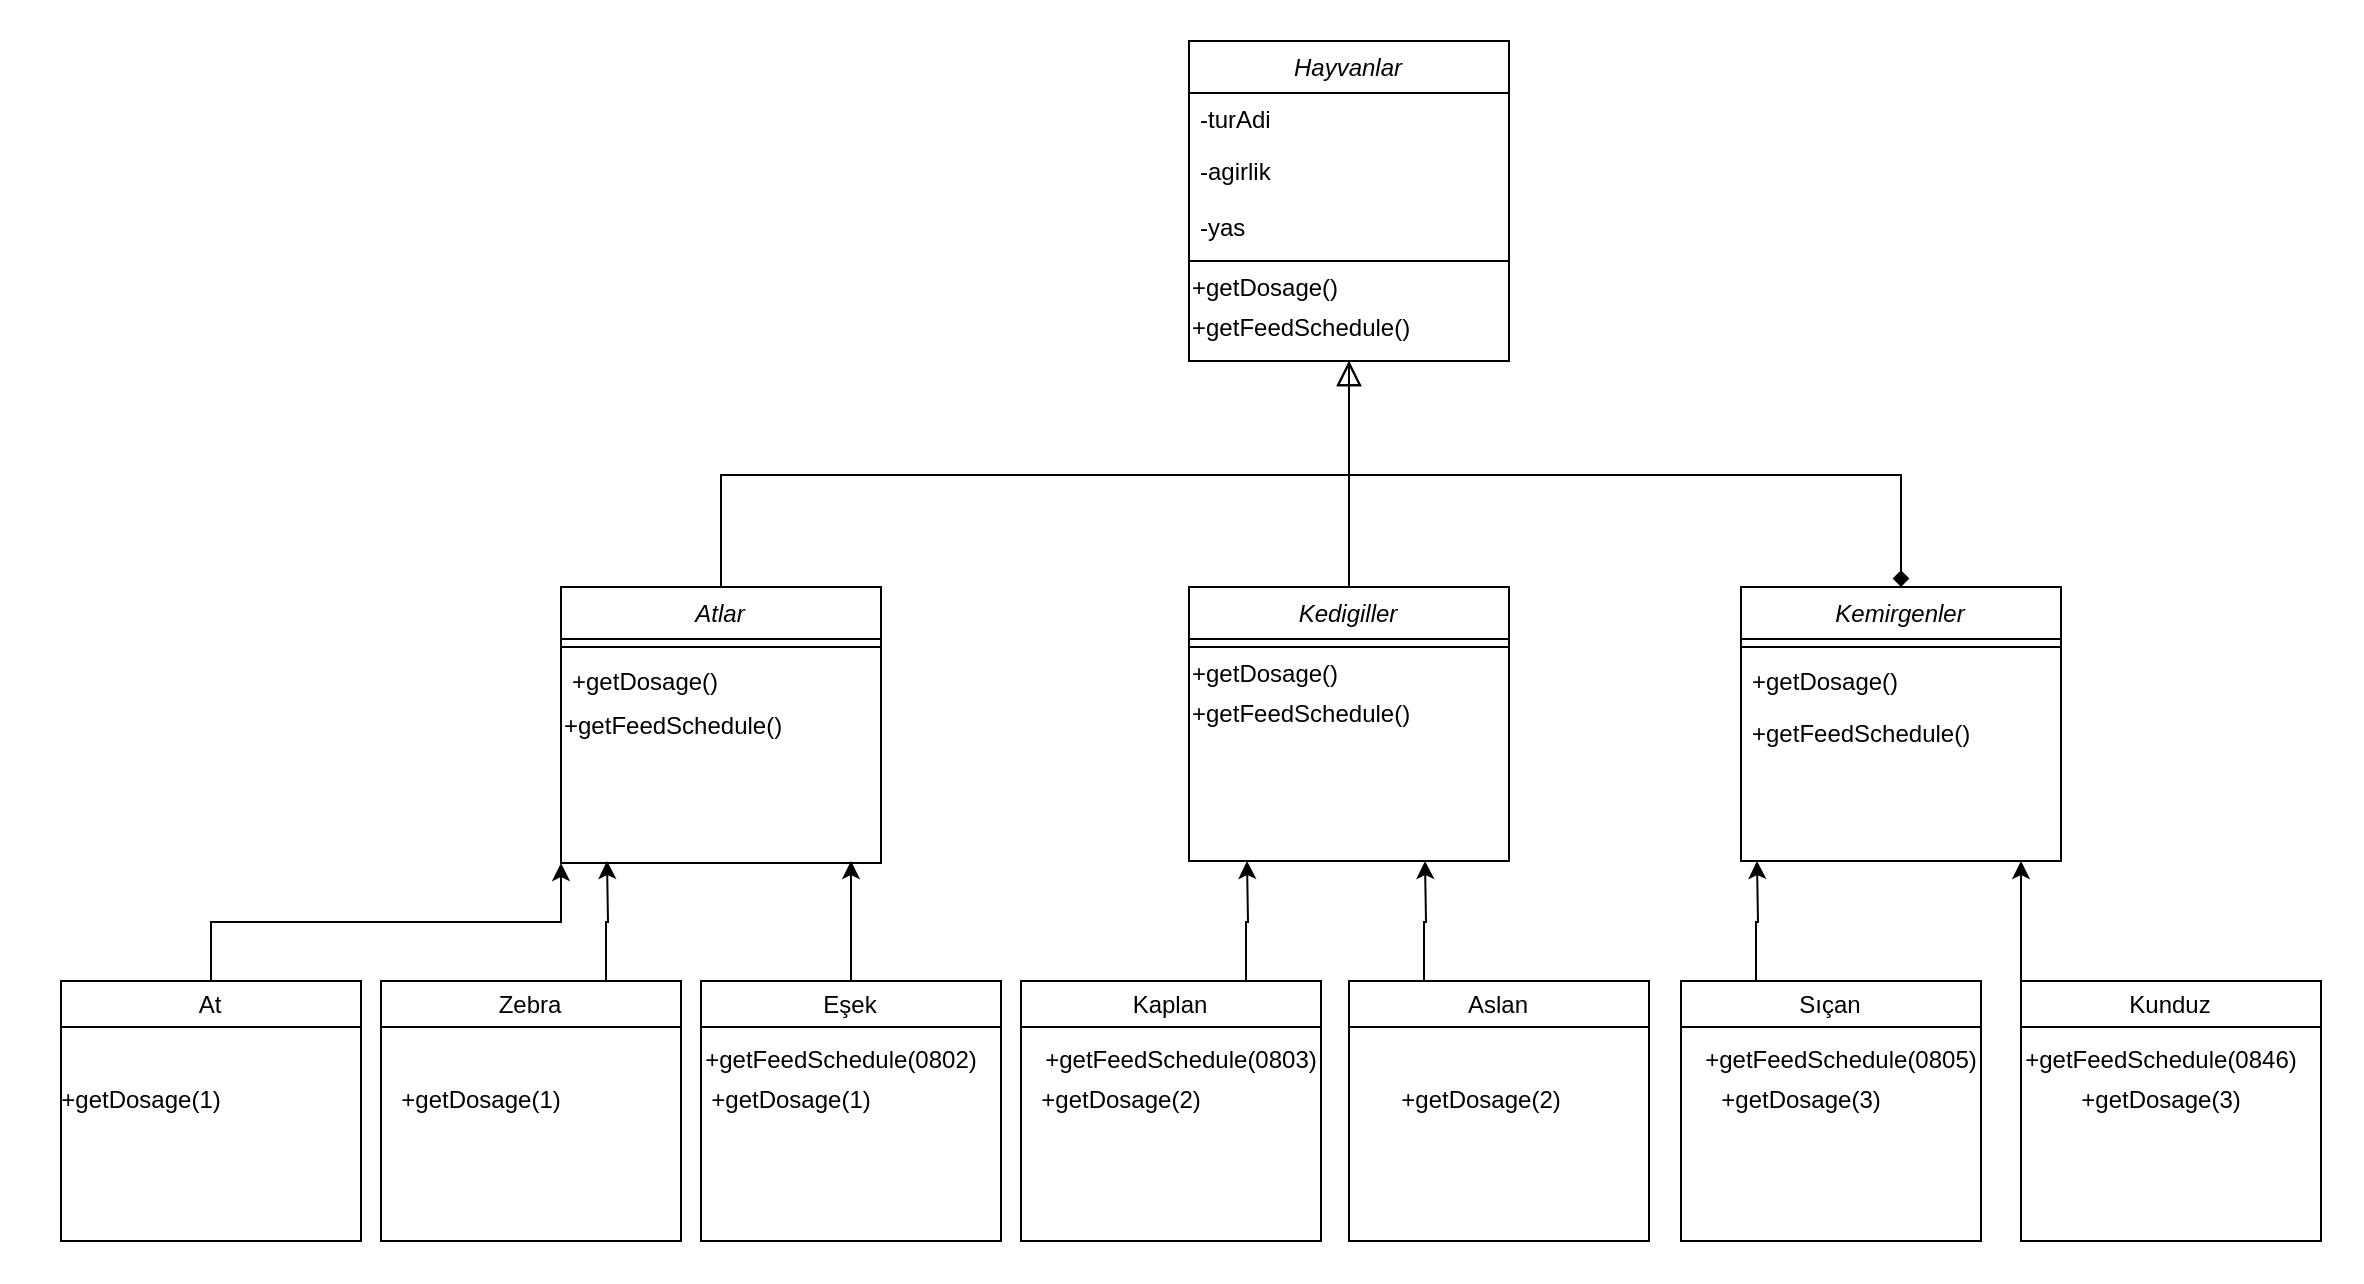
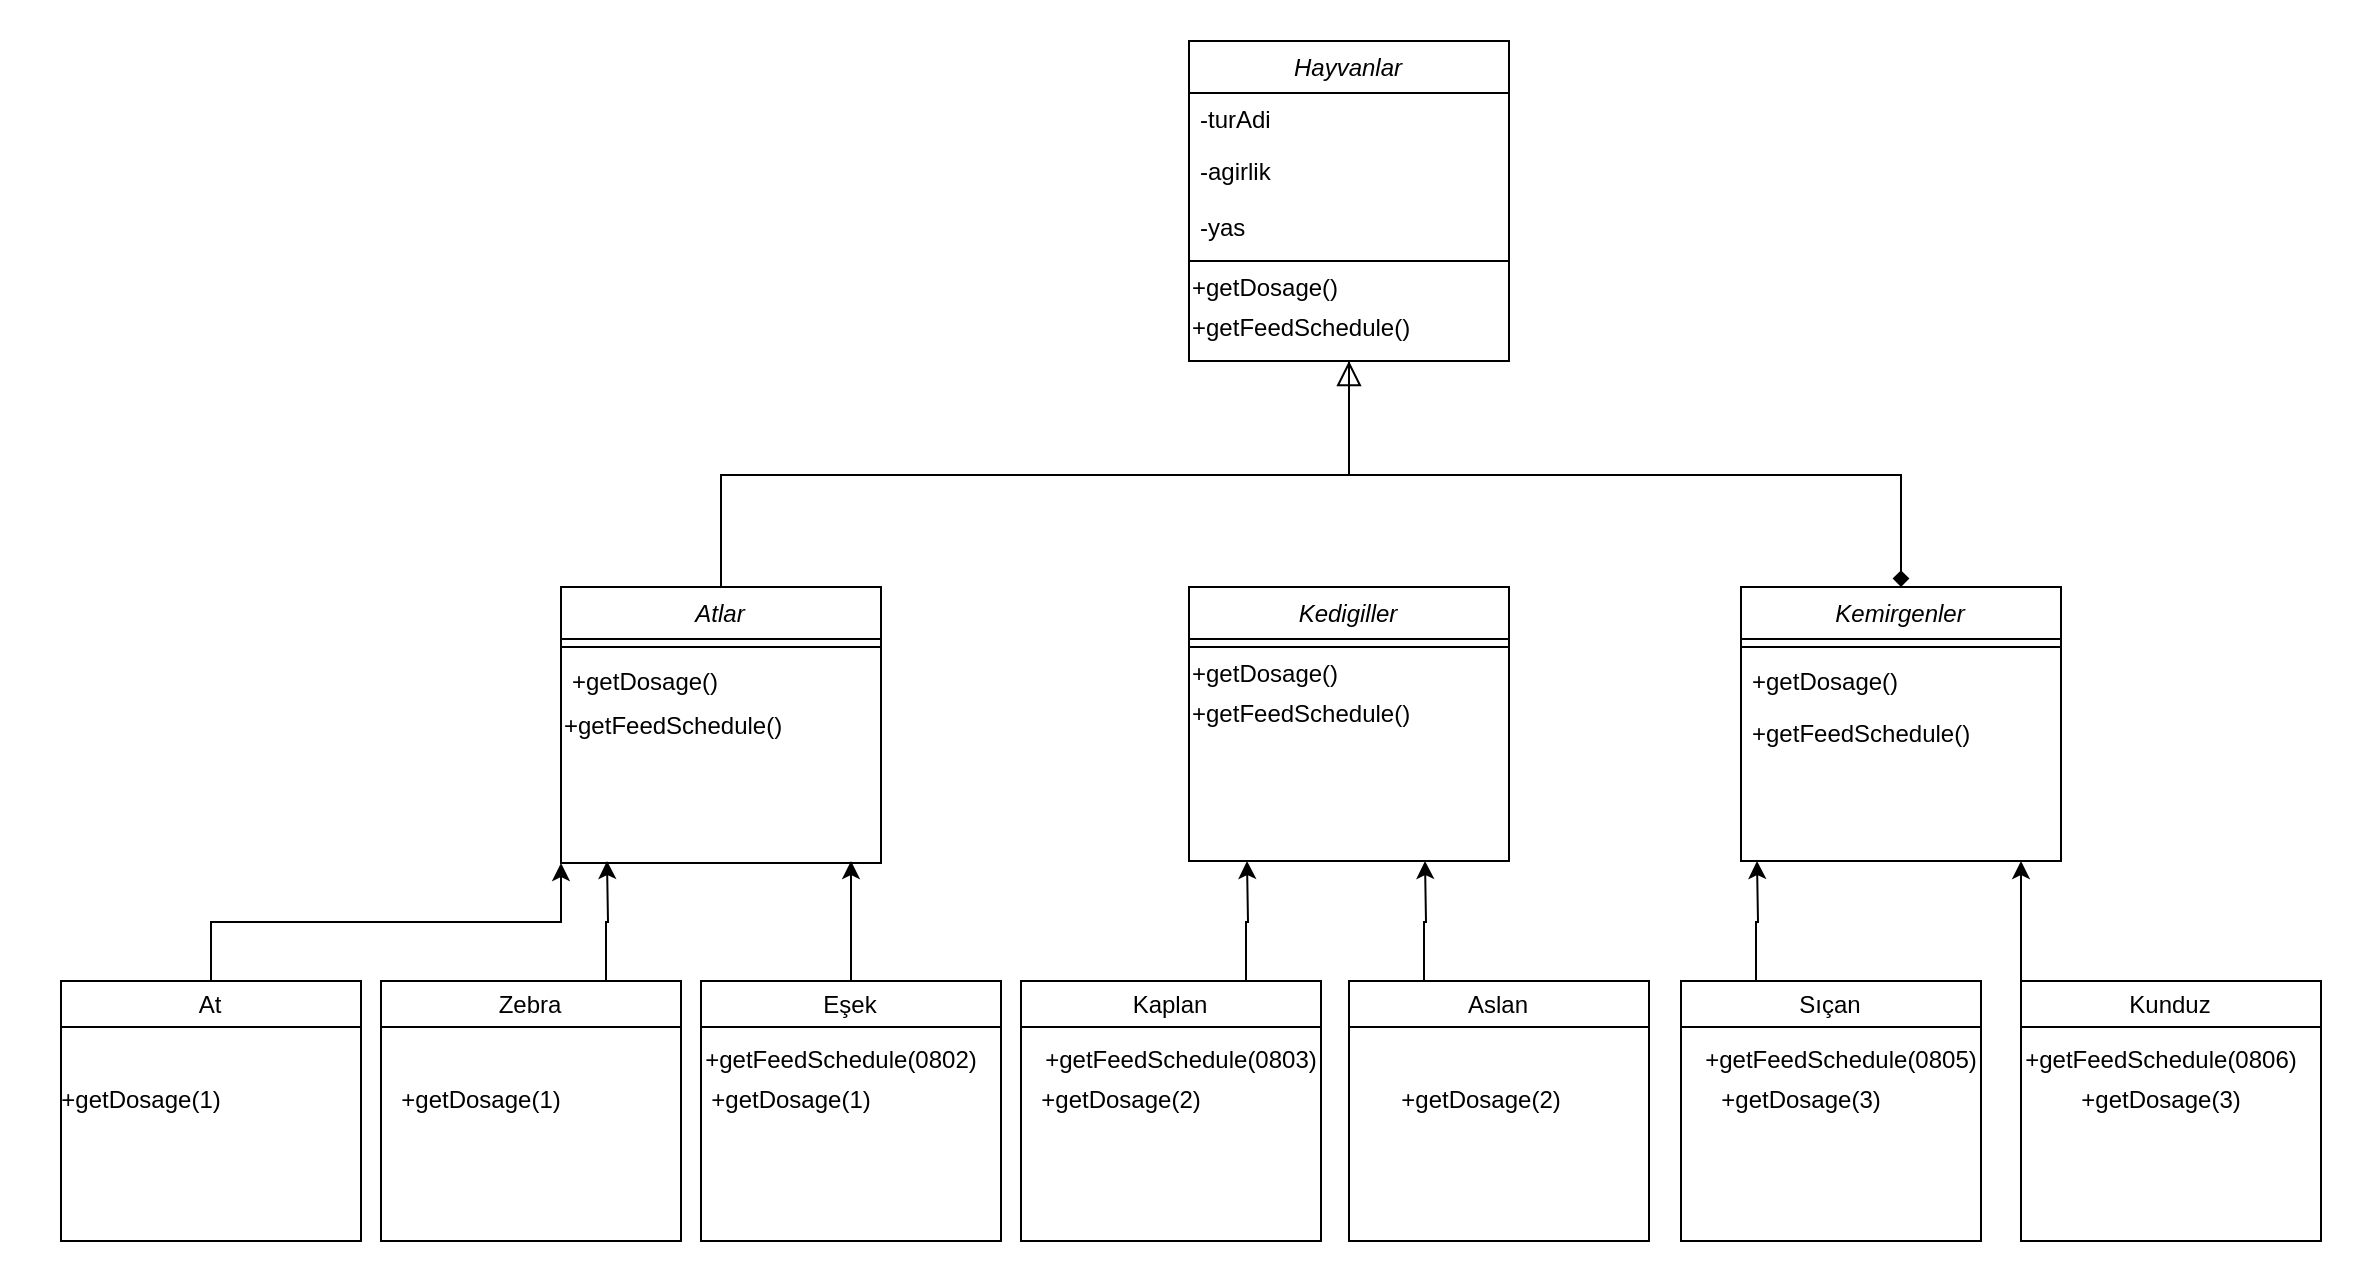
(1349, 533) -> none
(2162, 1061) -> (2162, 1061)
